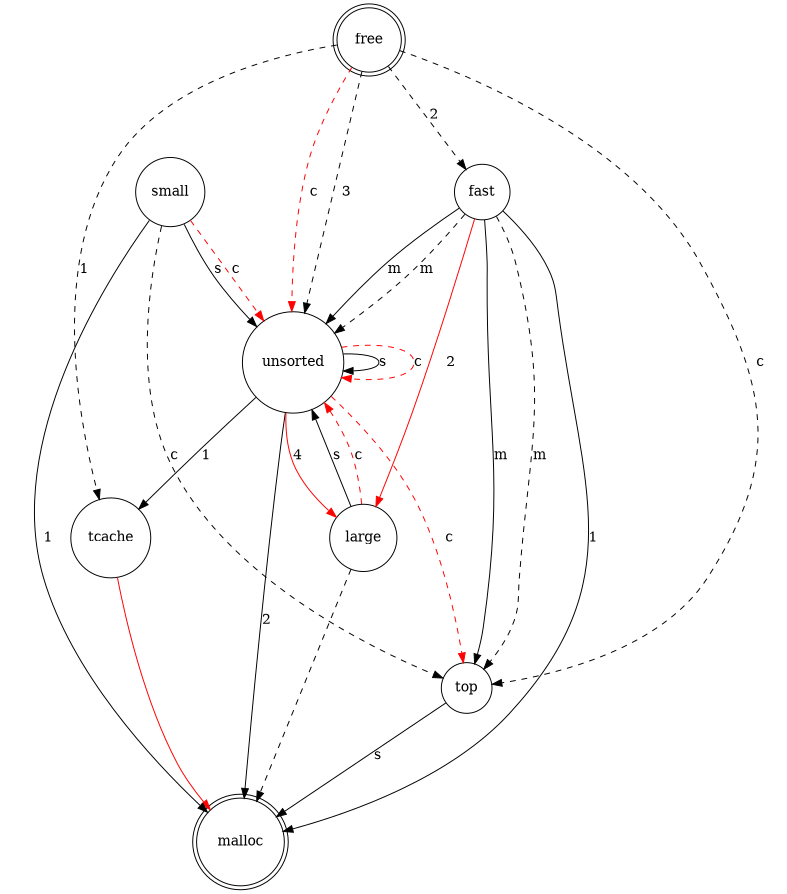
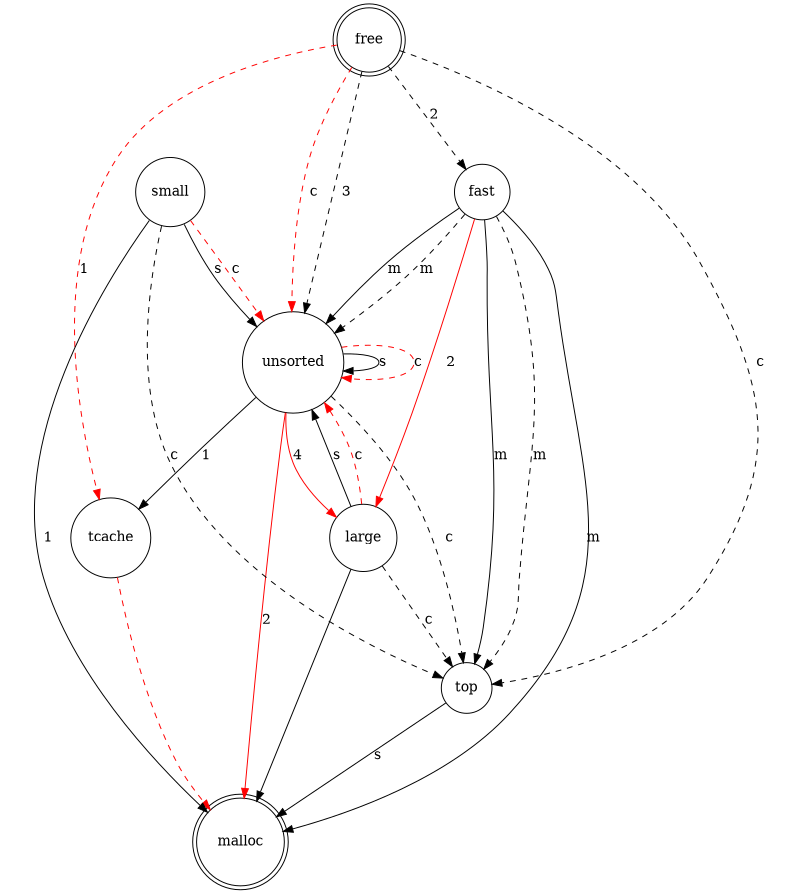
(97, 197) -> (97, 197)
(421, 512) -> (421, 512)
(593, 538) -> (593, 538)
(263, 600) -> (263, 600)
none -> (415, 612)
(306, 681) -> (306, 681)
(148, 695) -> (148, 695)
